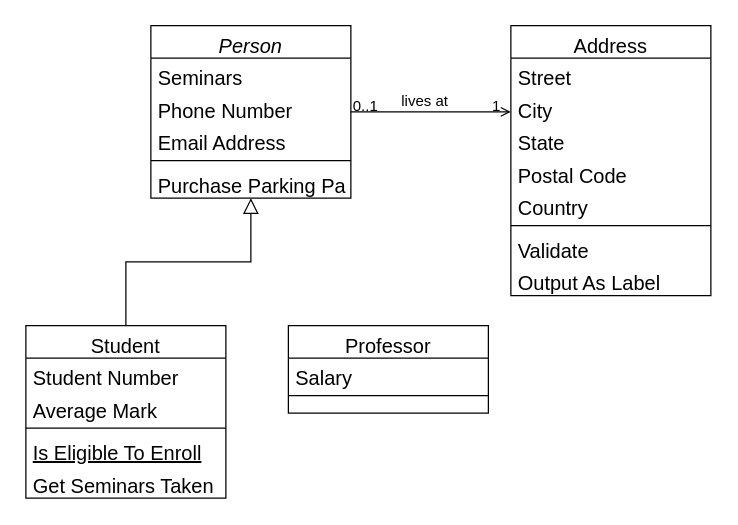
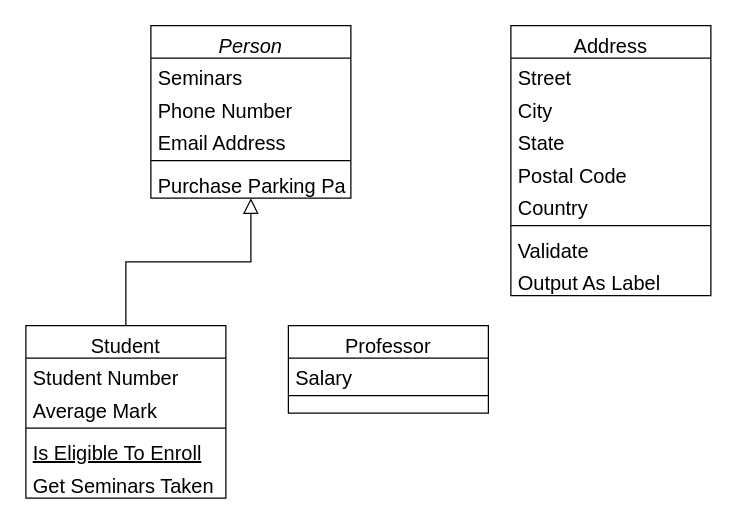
(430, 112) -> none
